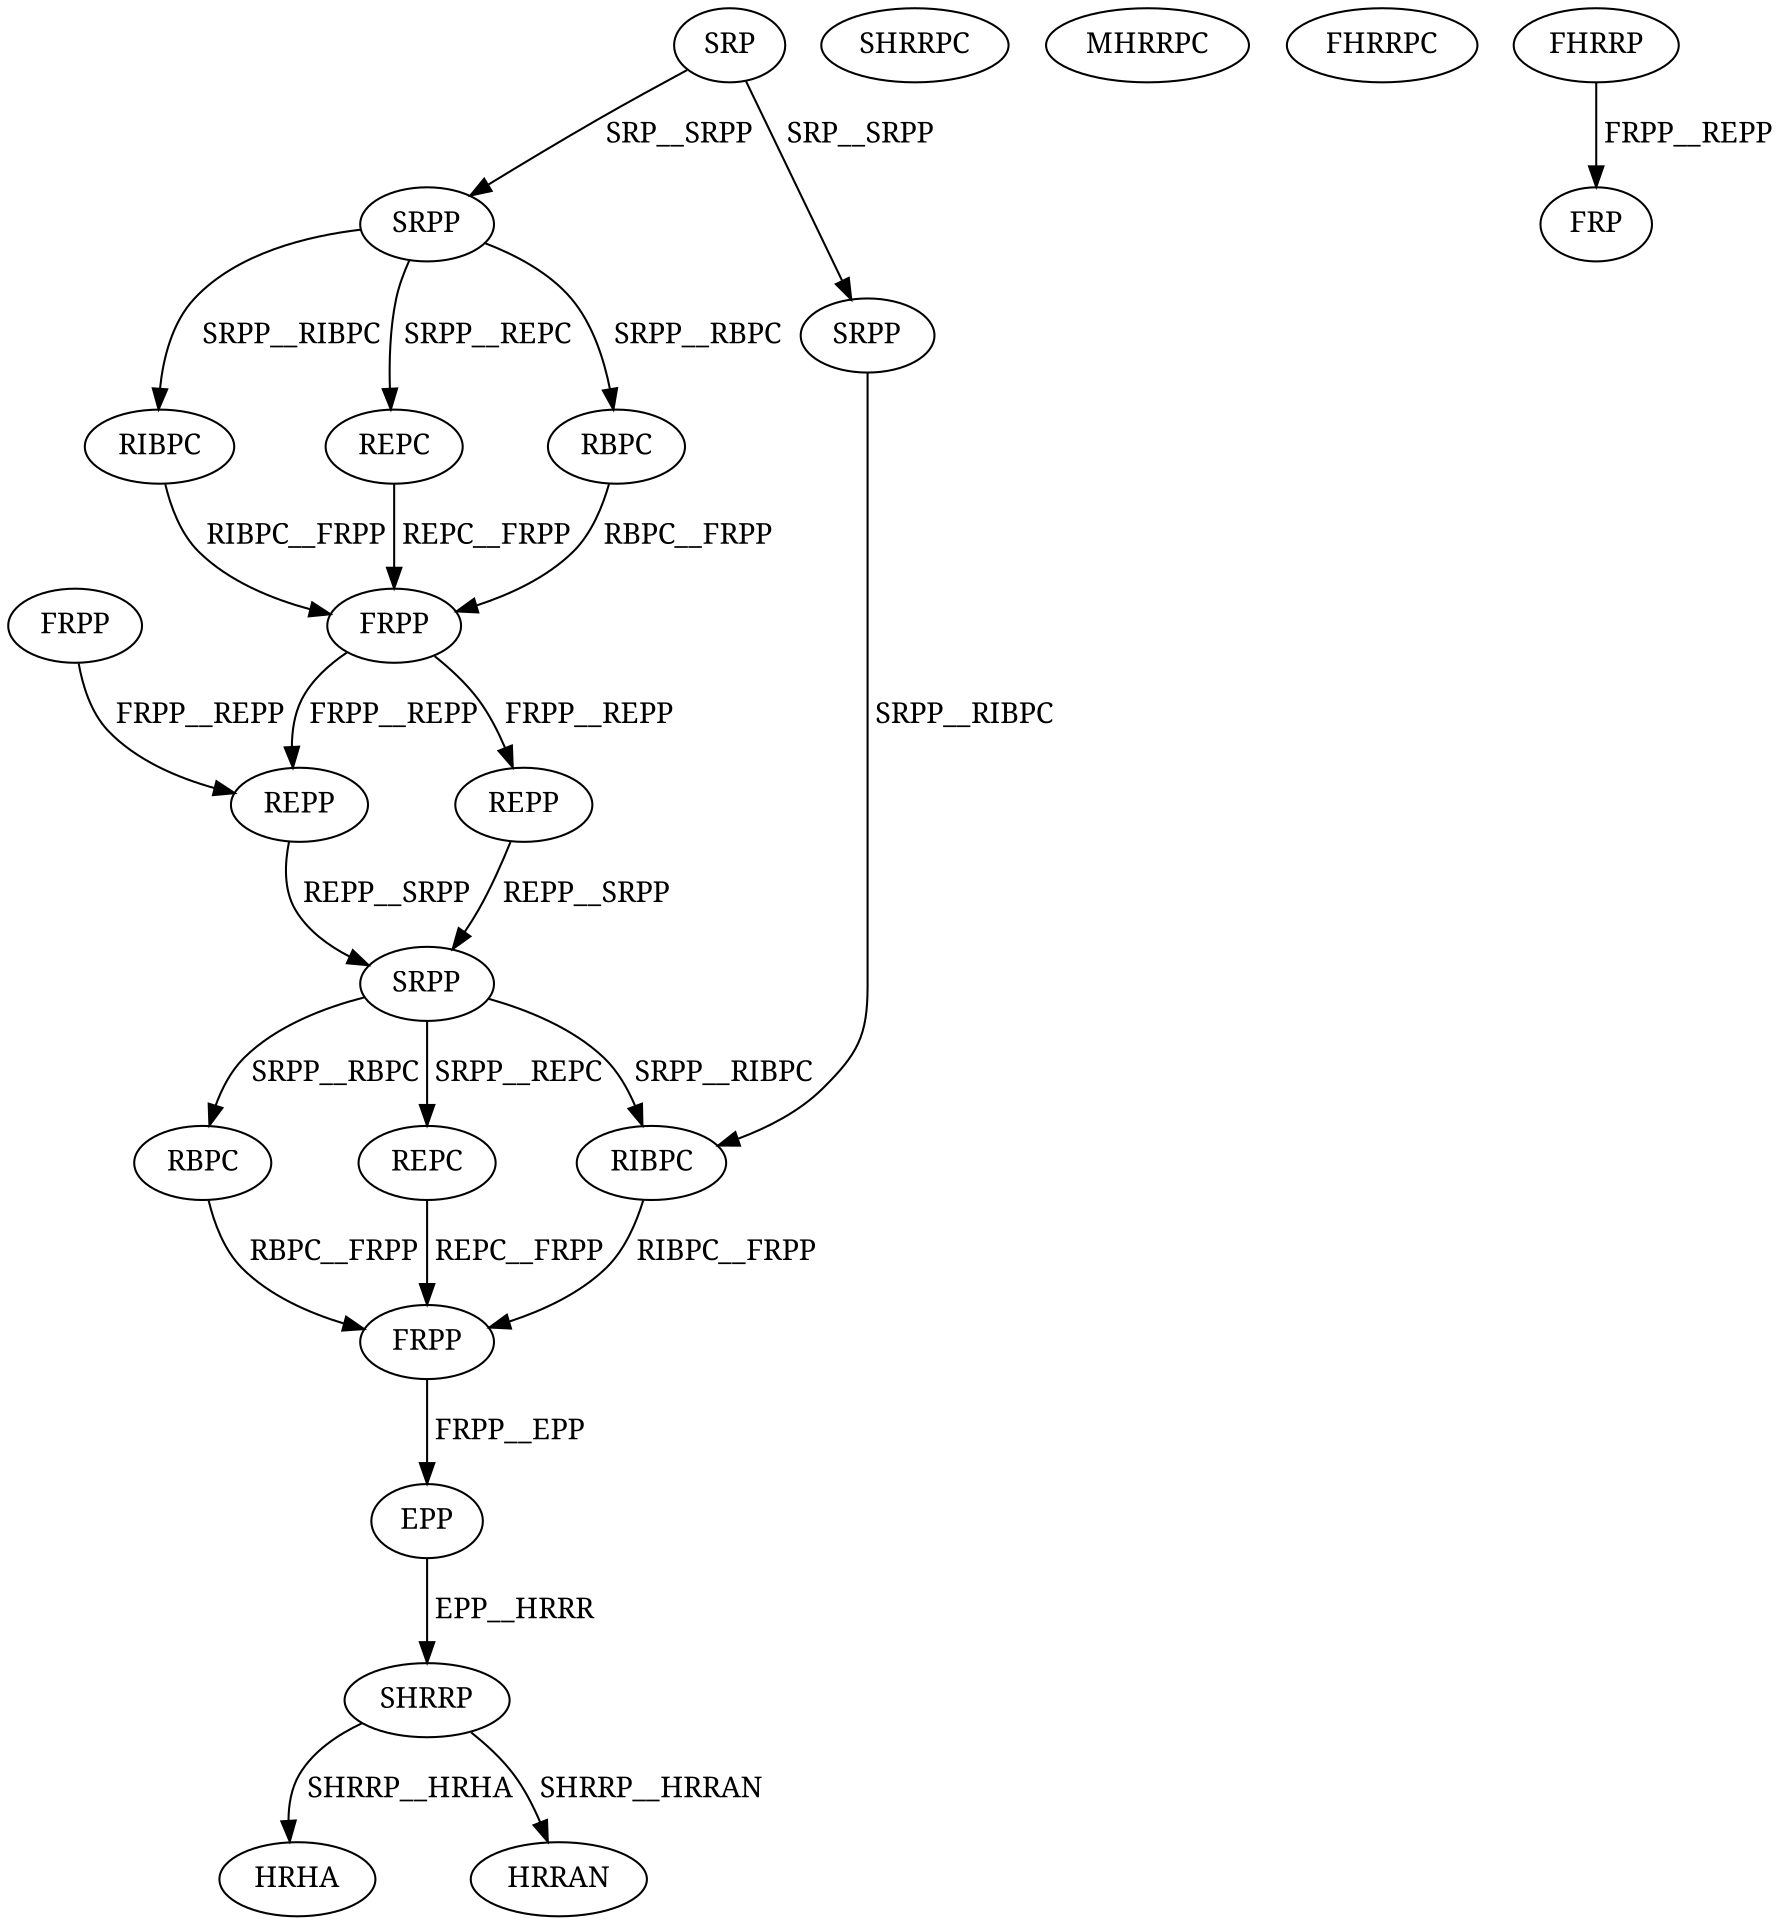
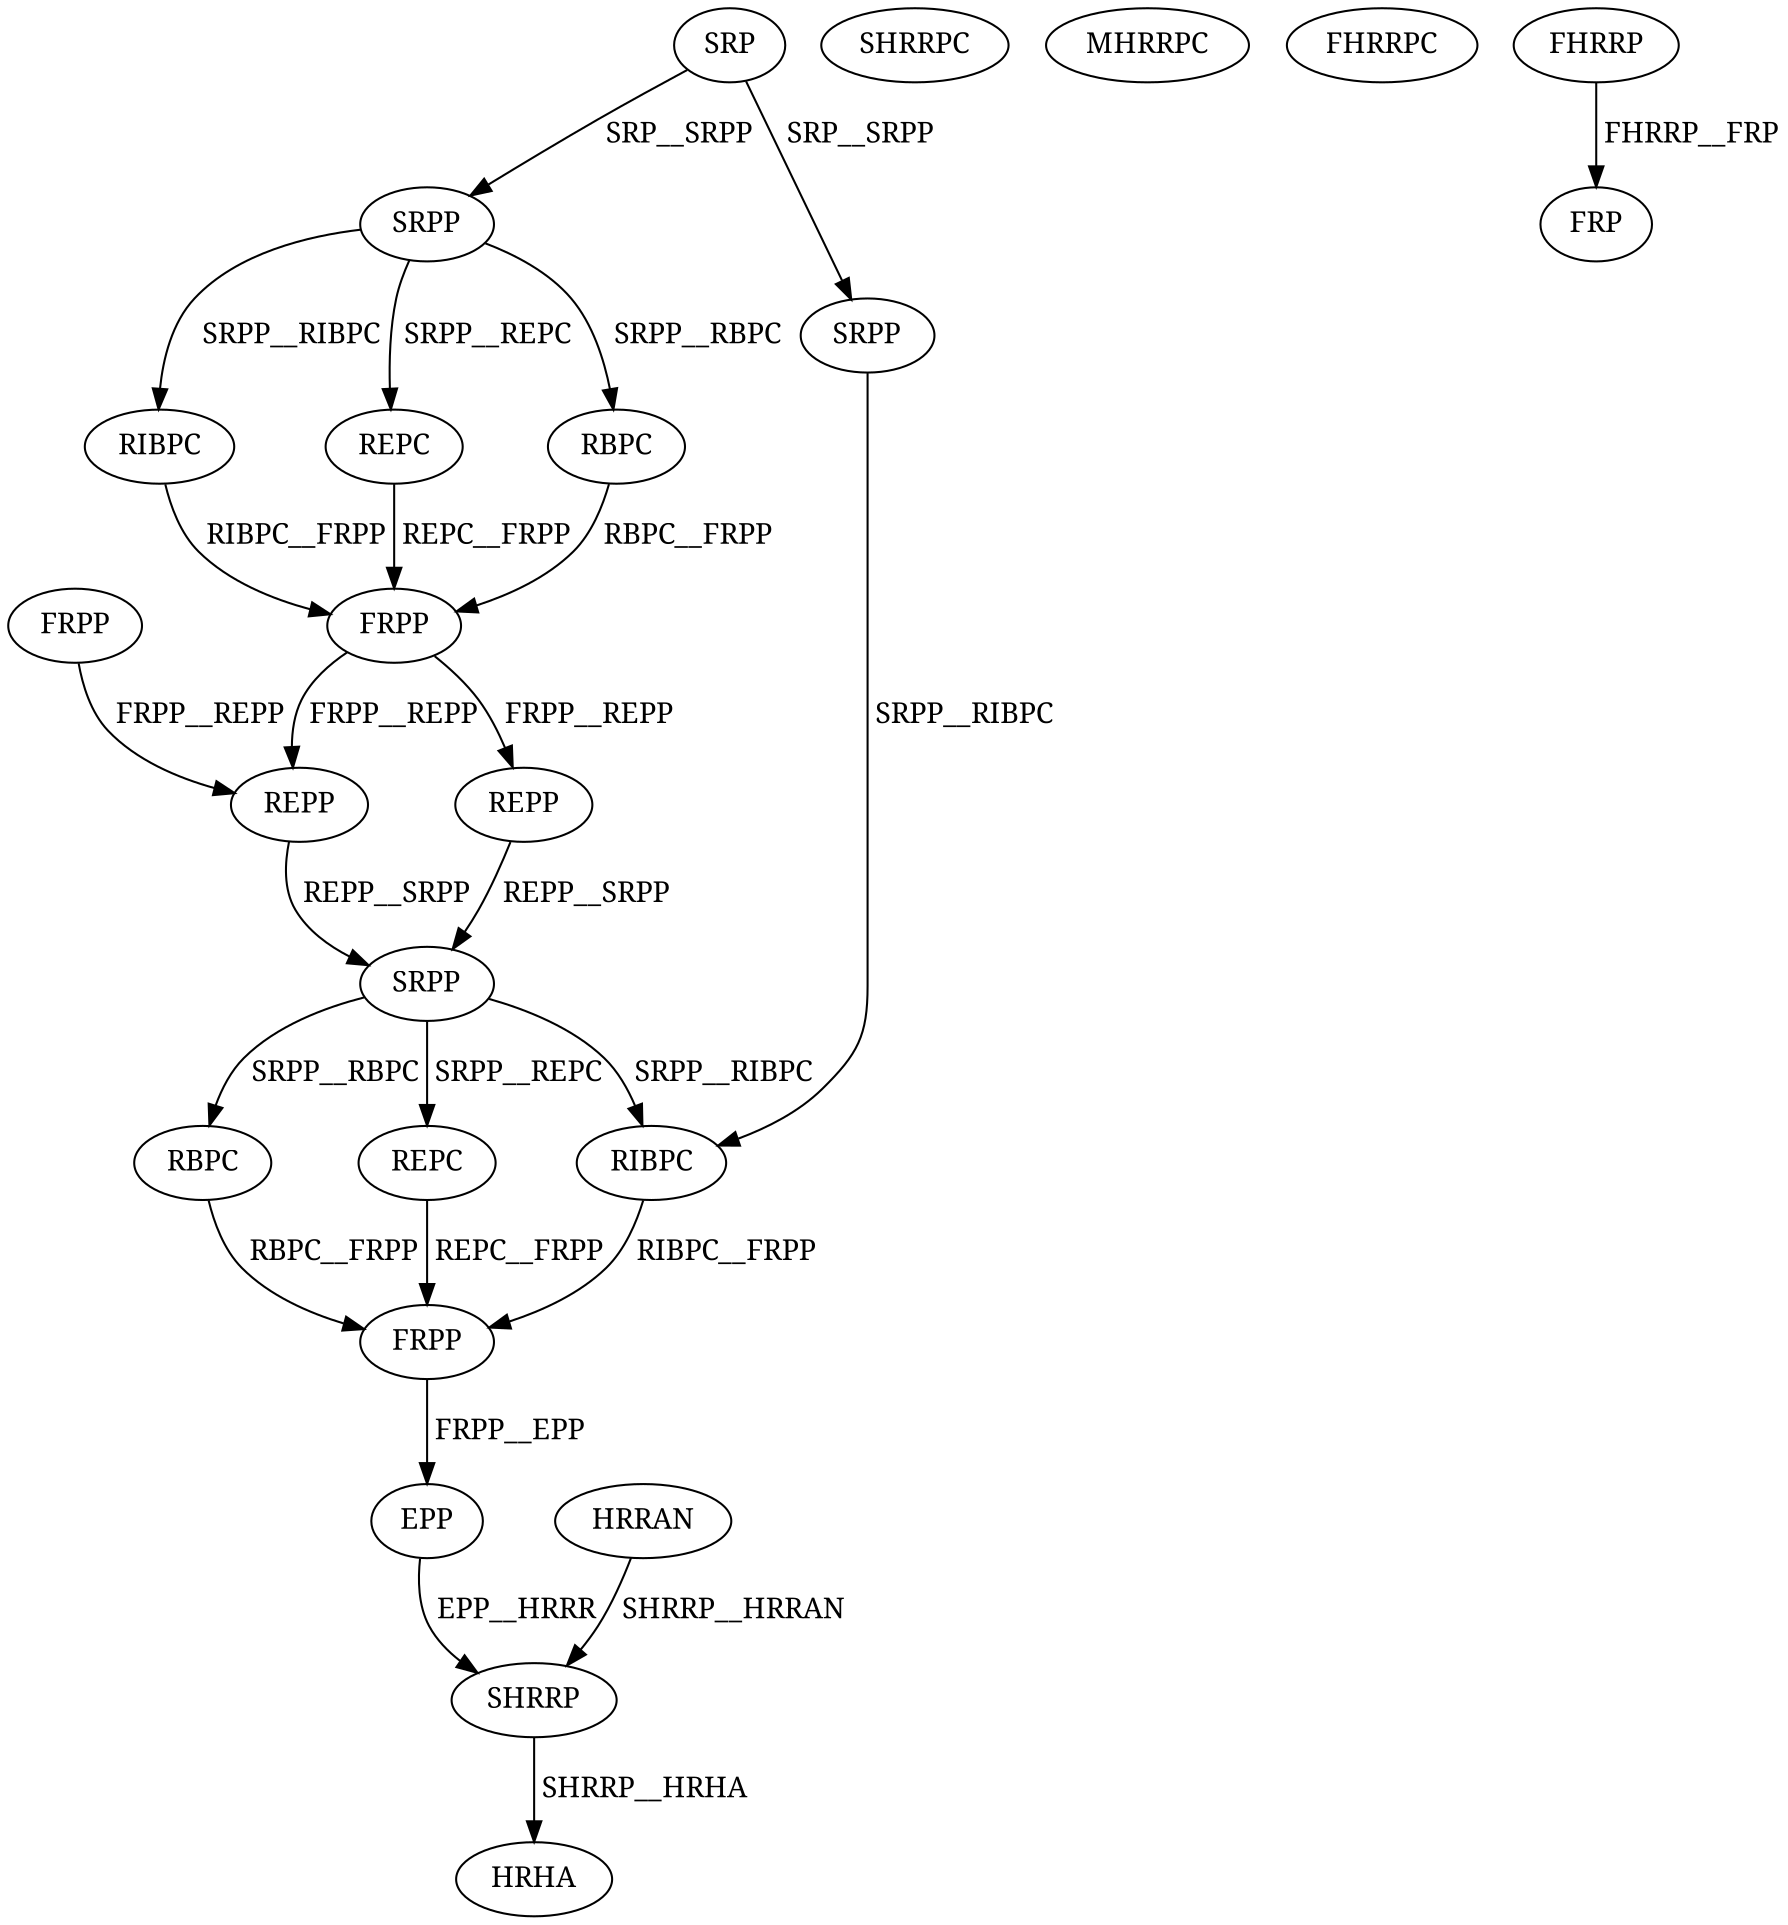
(1685, 135) -> (1688, 135)
(512, 1773) -> (610, 1606)
